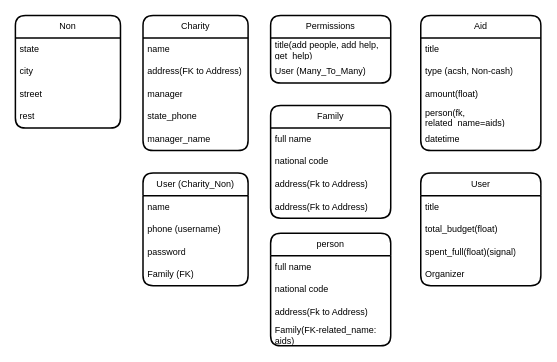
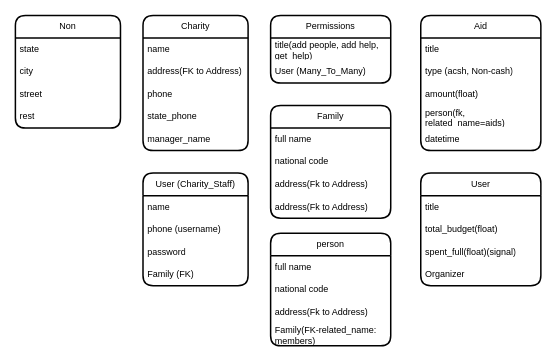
(165, 94) -> (160, 94)
(195, 184) -> (195, 184)
(331, 334) -> (331, 334)
